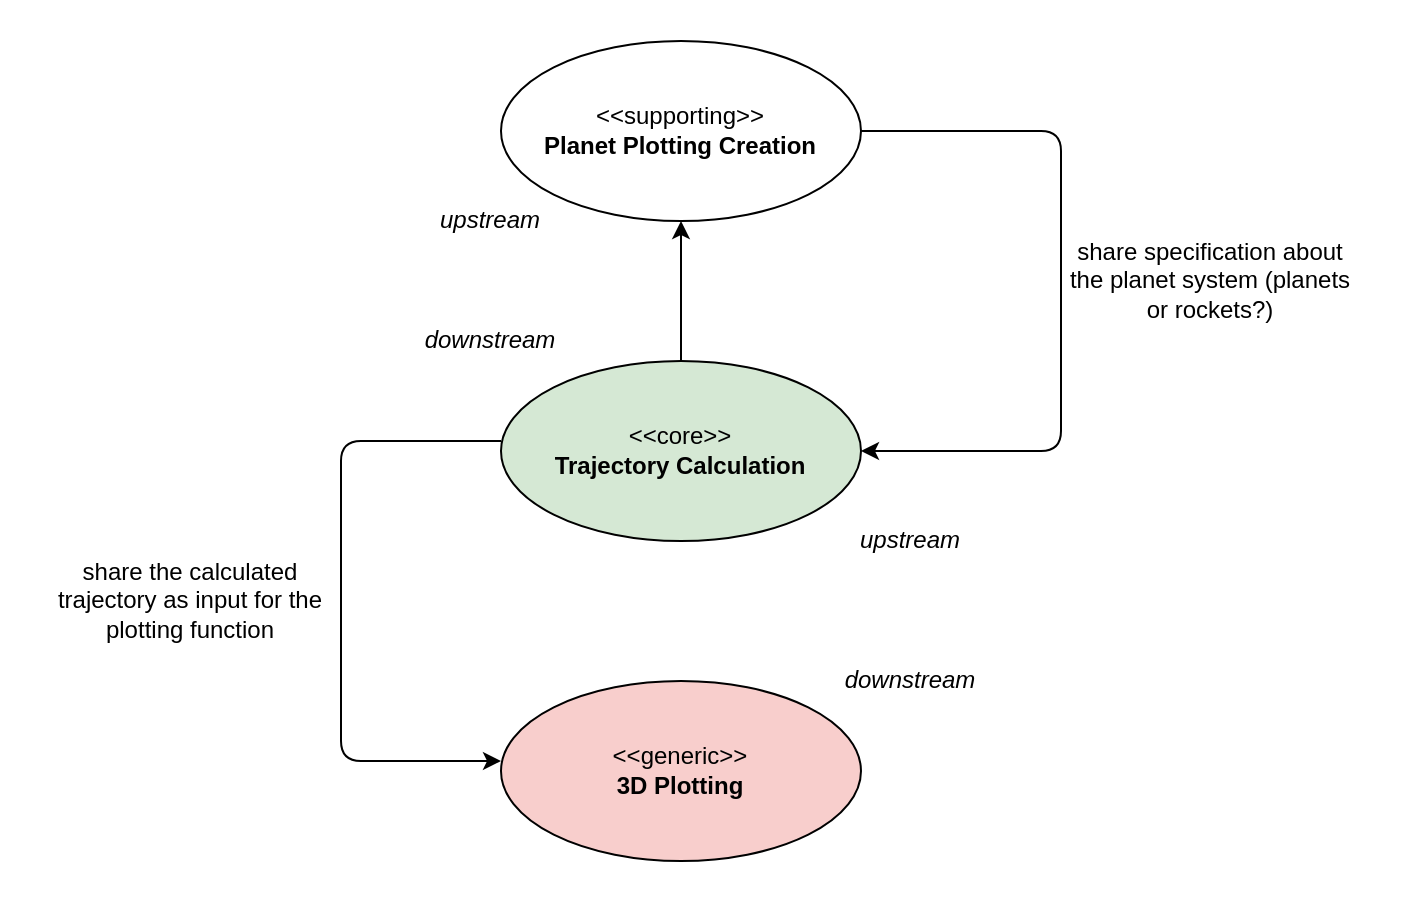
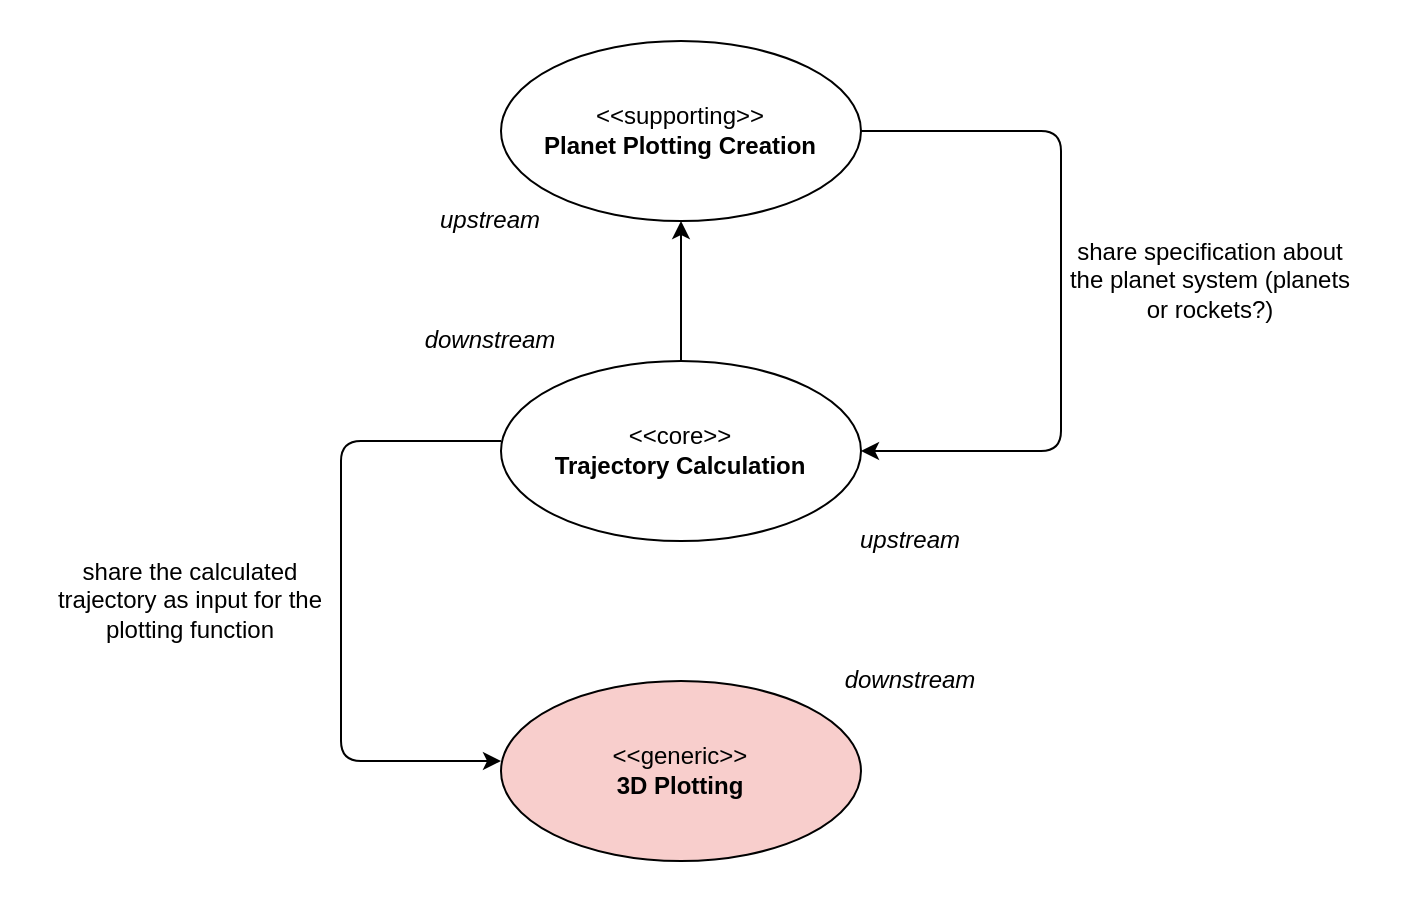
(681, 451) -> (681, 451)
